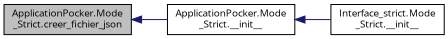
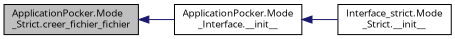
(68, 20) -> (71, 20)
(231, 20) -> (238, 20)
